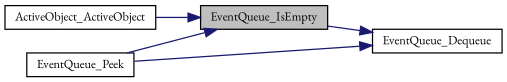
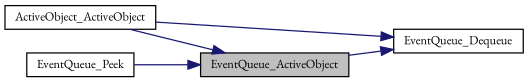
(264, 17) -> (275, 65)
(247, 54) -> (268, 29)
